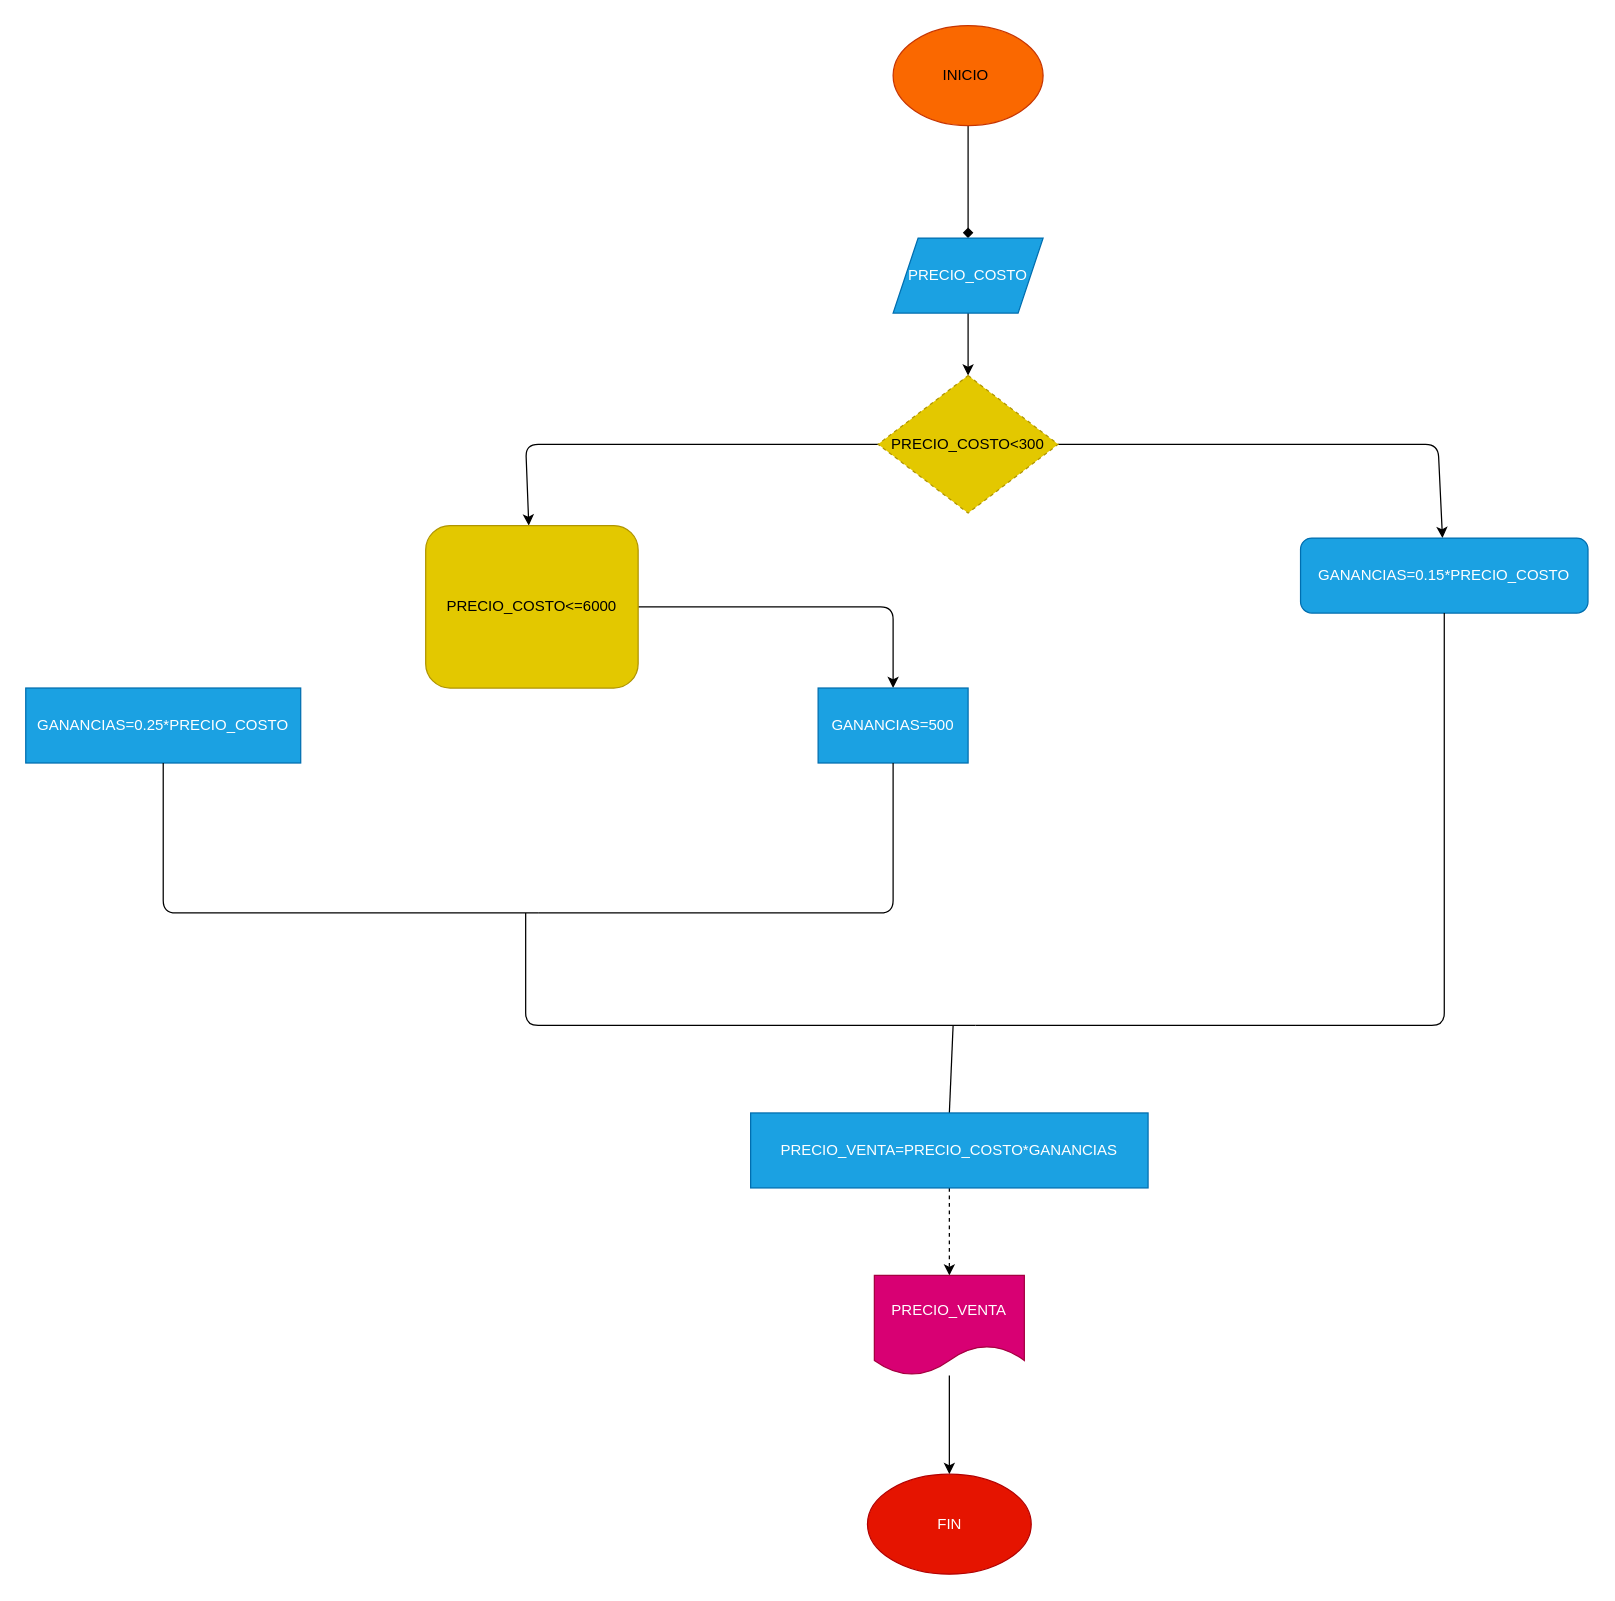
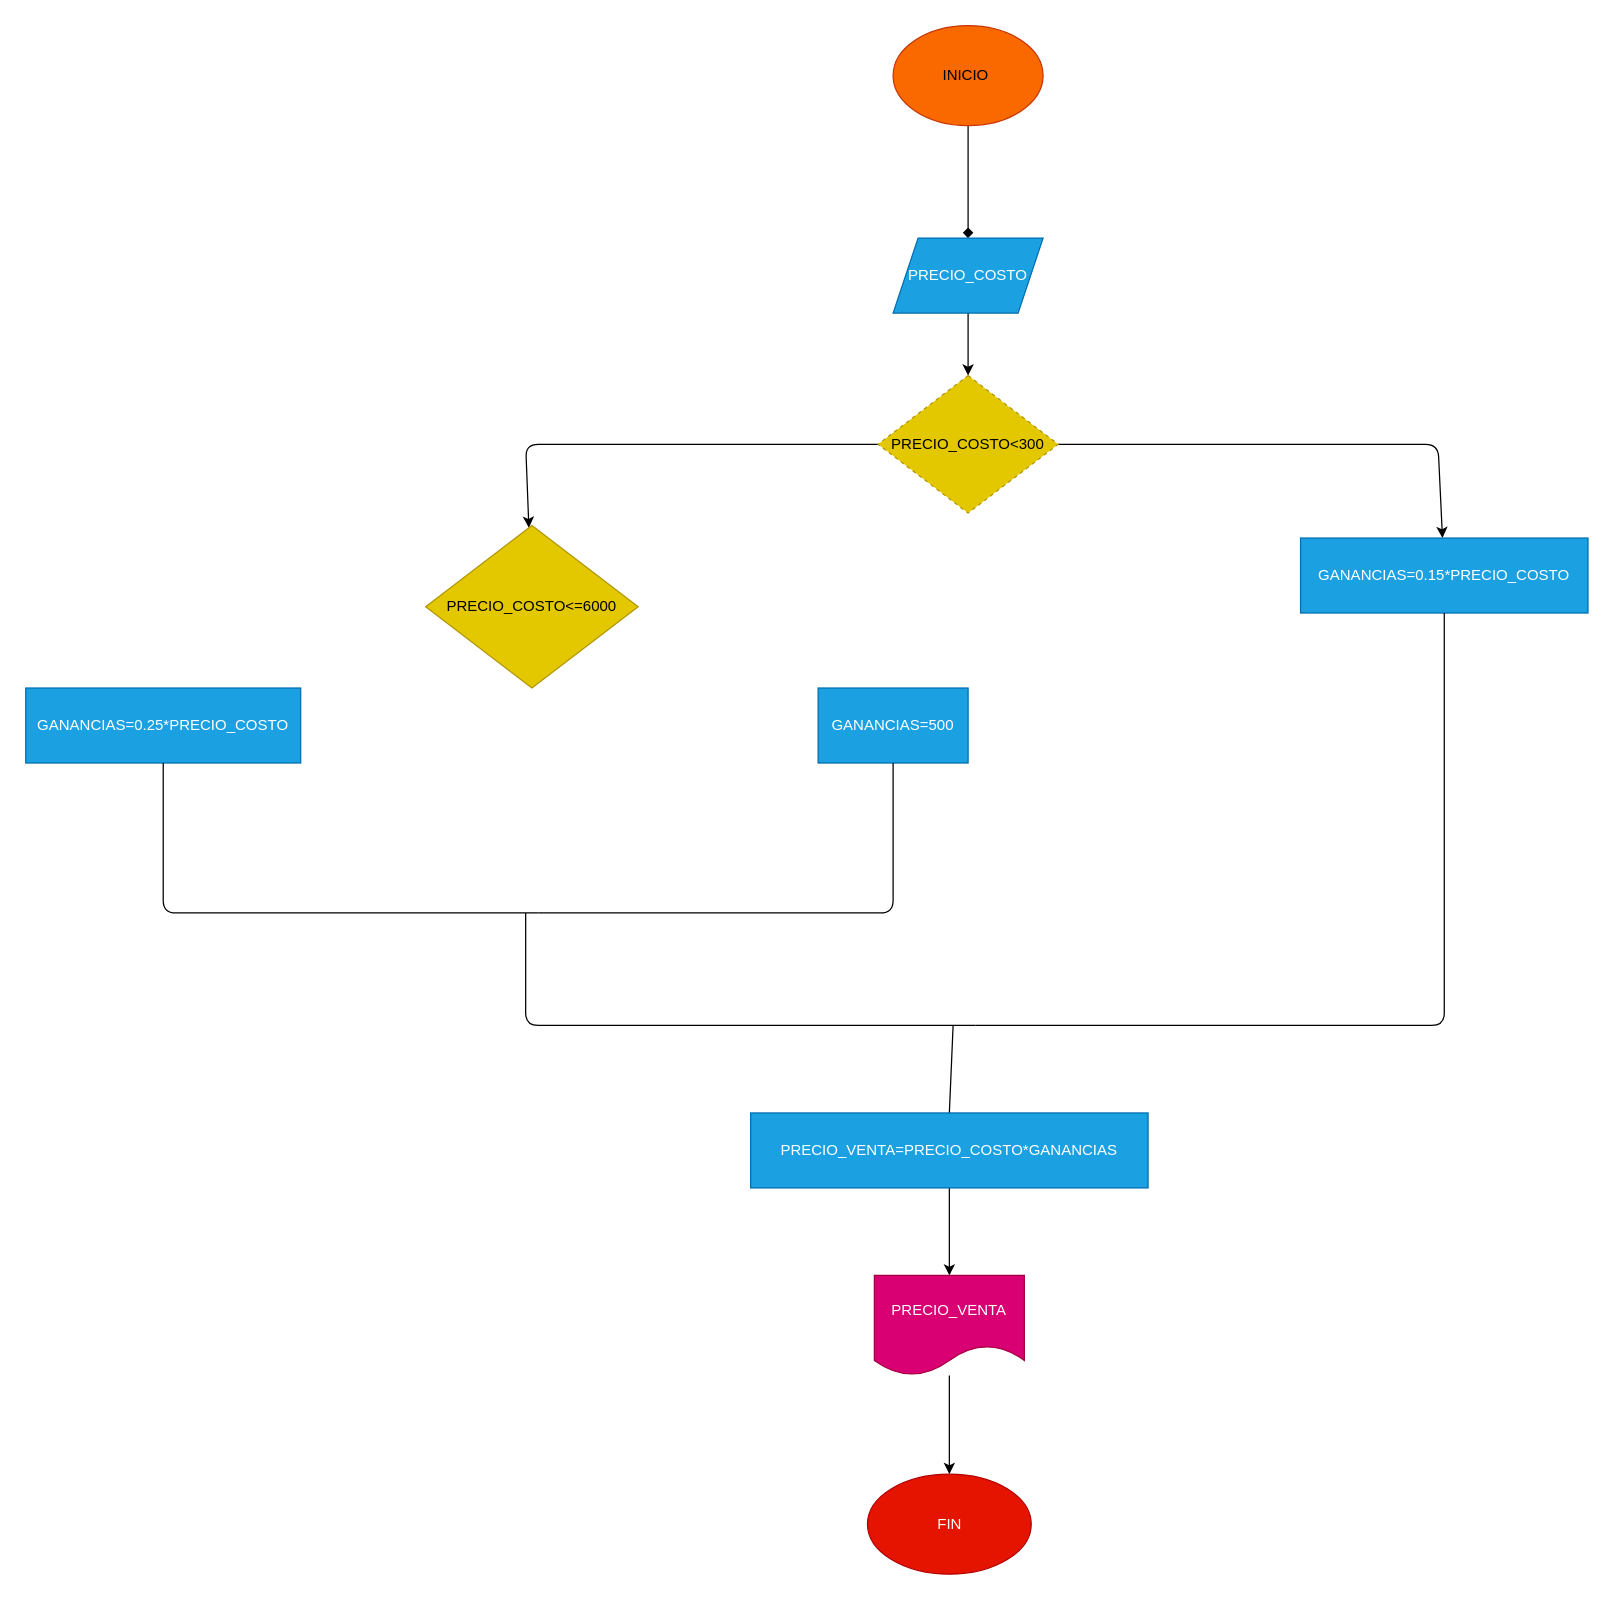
(1444, 576) -> (1444, 576)
(532, 607) -> (532, 607)
(796, 607) -> none
(949, 1226) -> (949, 1226)
